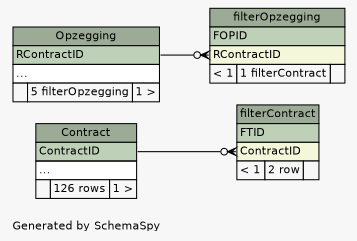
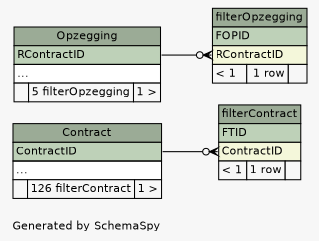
(284, 73) -> (269, 73)
(284, 170) -> (266, 170)
(80, 189) -> (81, 189)
